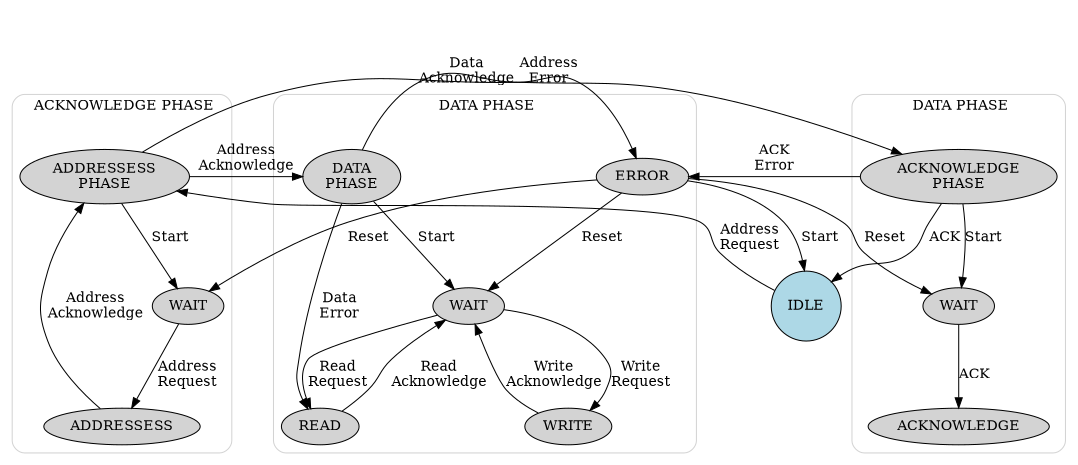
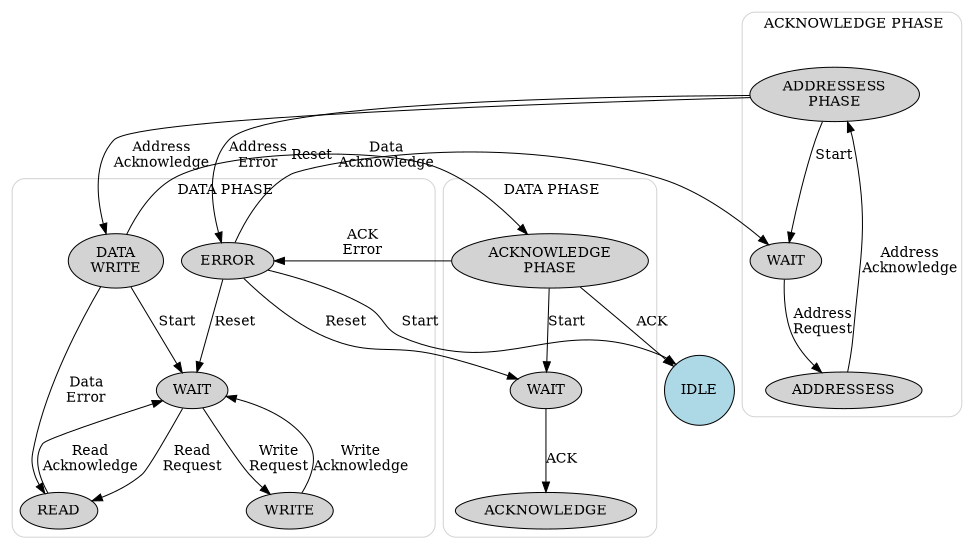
(352, 177) -> (116, 261)
(496, 206) -> none
